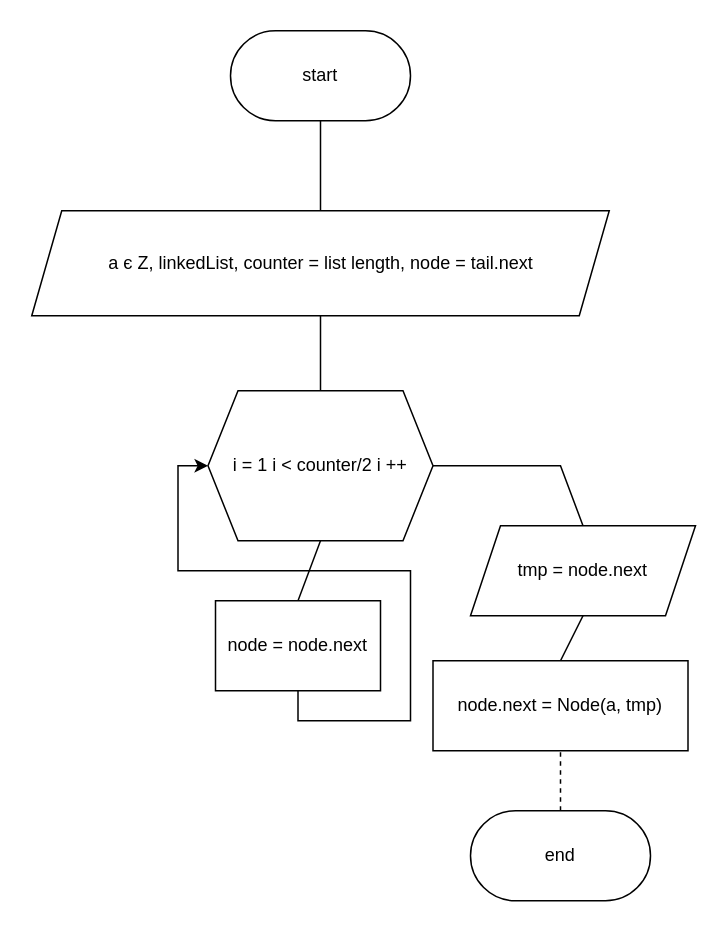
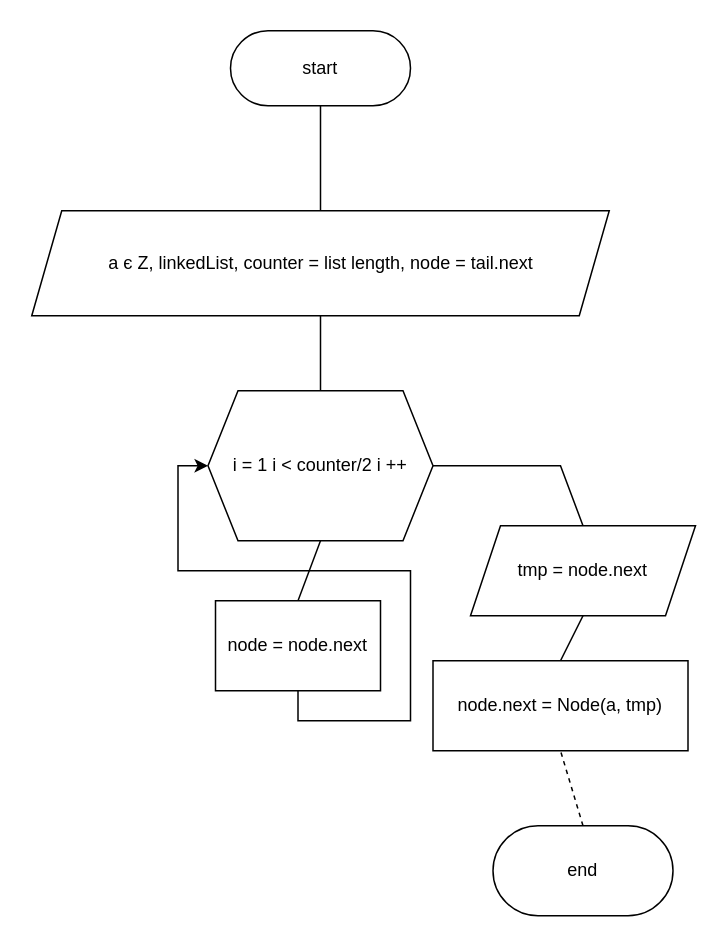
(320, 76) -> (320, 68)
(560, 856) -> (583, 871)
